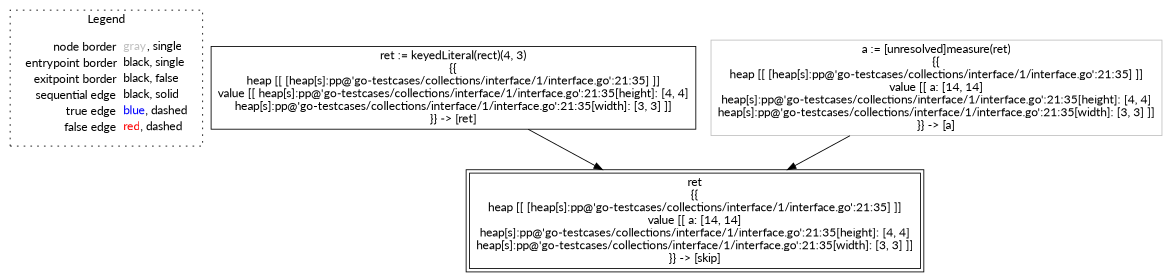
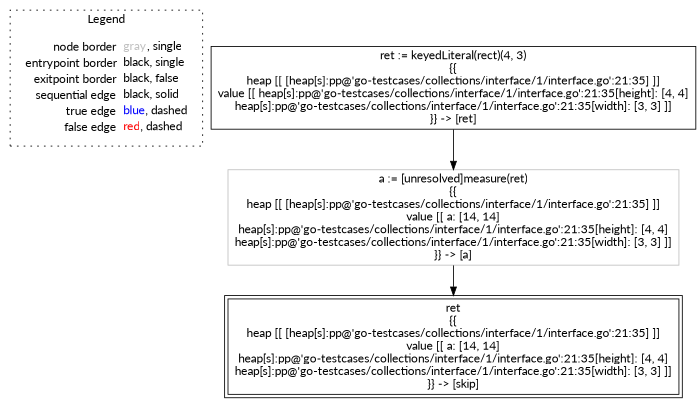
(562, 147) -> (453, 145)
